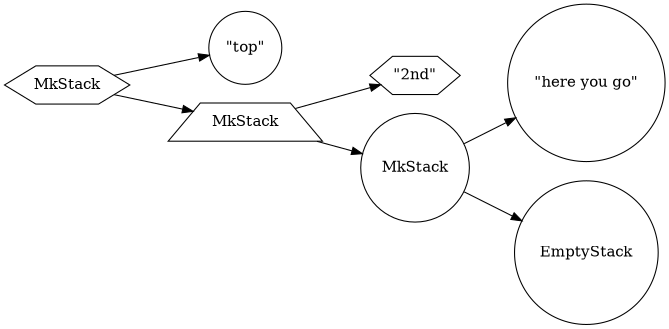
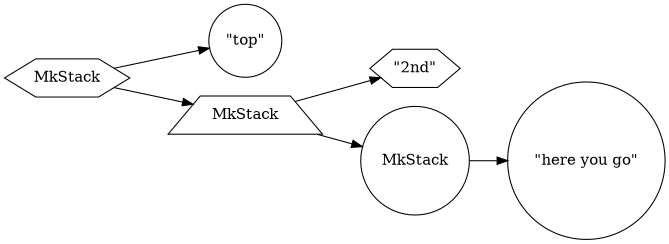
(586, 253) -> none
